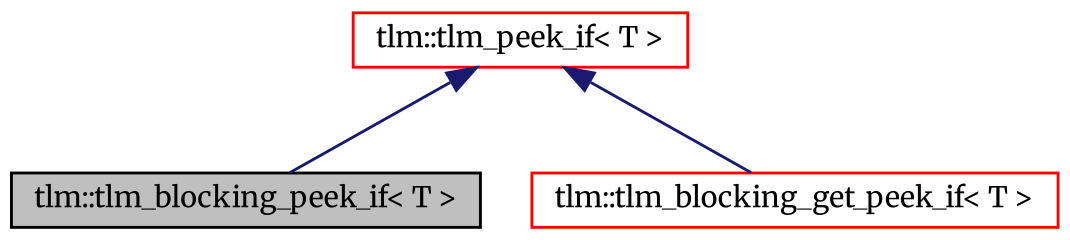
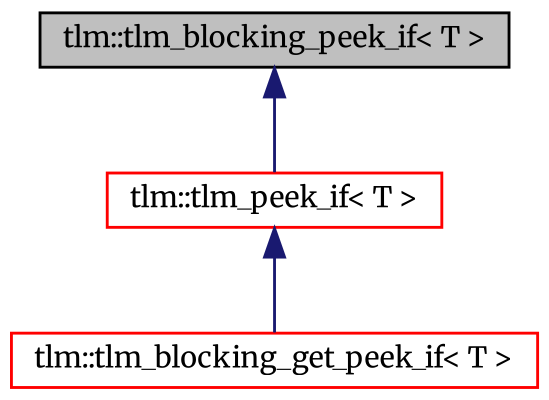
(370, 127) -> (275, 135)
